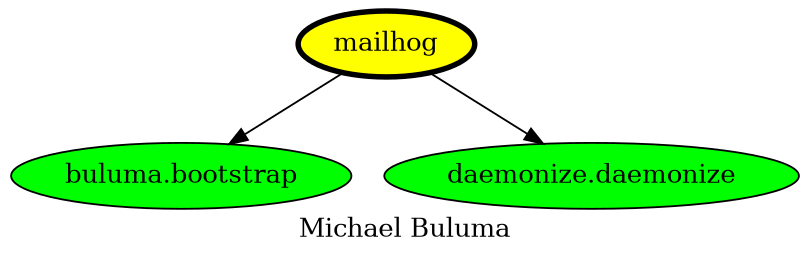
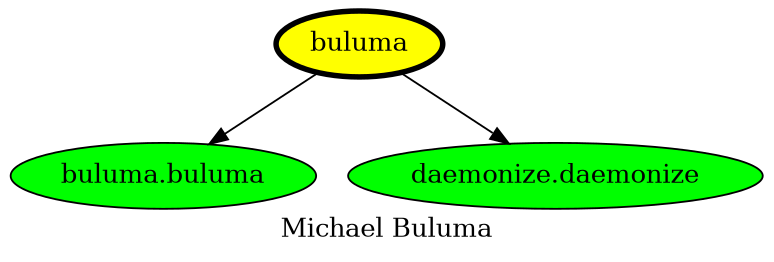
(386, 44) -> (359, 44)
(181, 176) -> (163, 176)
